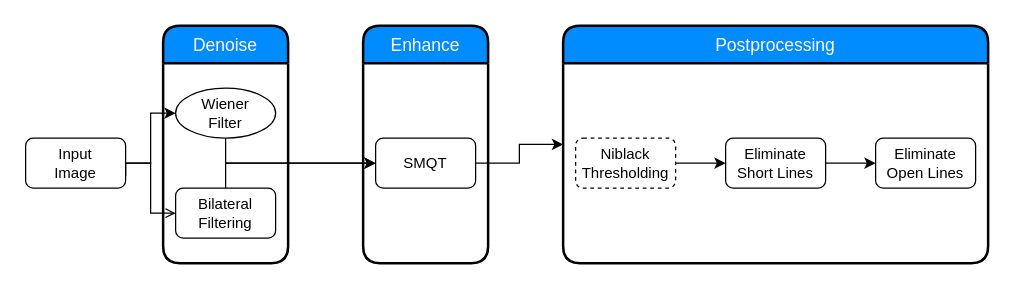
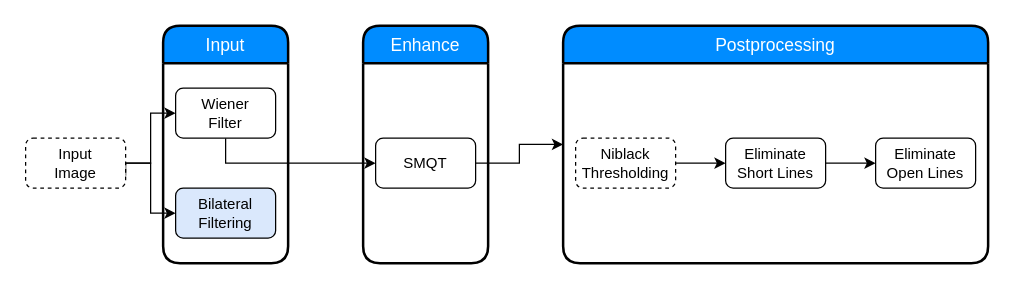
(225, 45) -> (225, 45)
(226, 113) -> (226, 113)
(76, 163) -> (76, 163)
(226, 177) -> none
(168, 213) -> (167, 213)
(226, 213) -> (226, 213)
